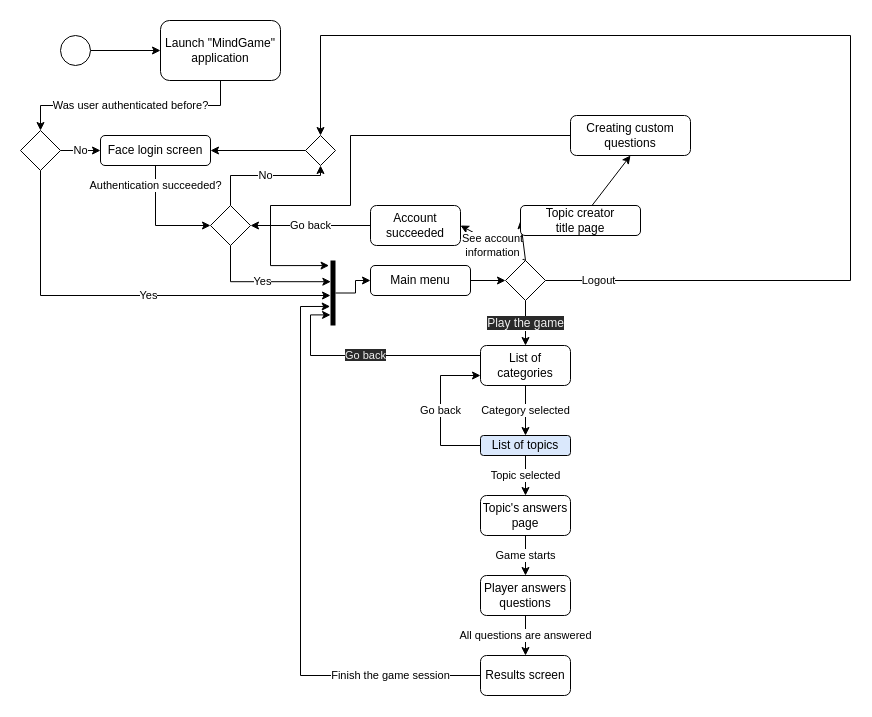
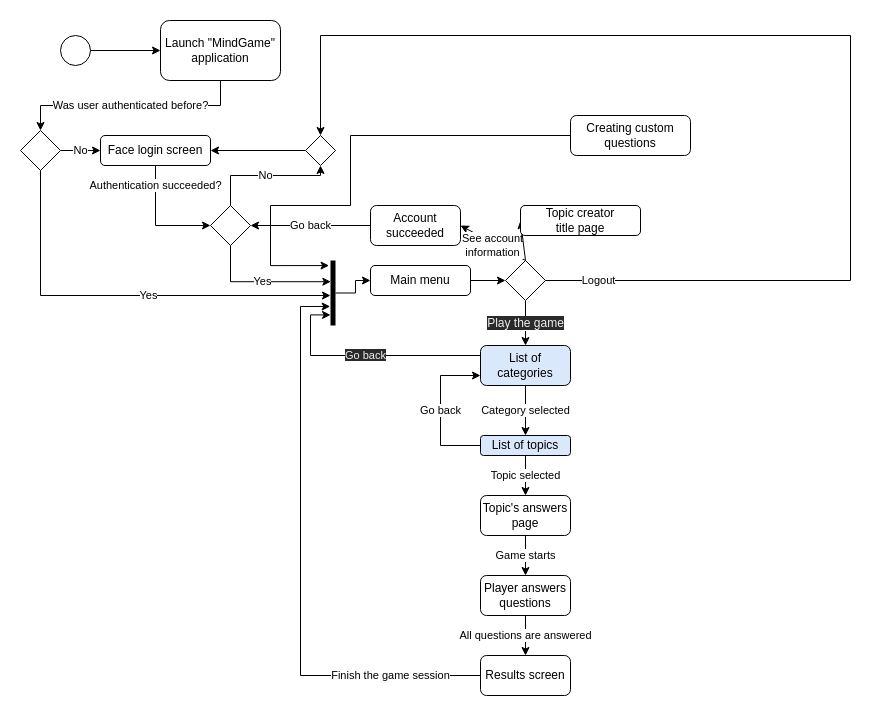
(609, 183) -> none
(526, 366) -> (526, 366)
